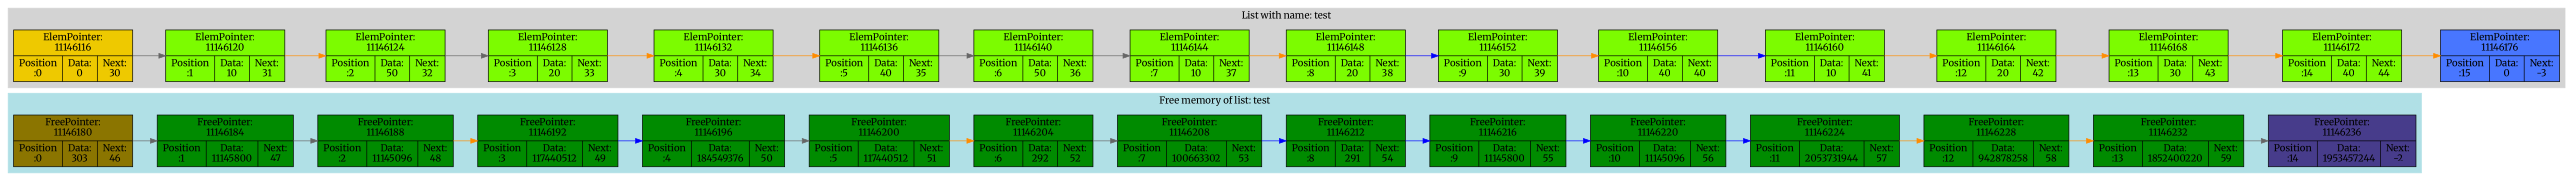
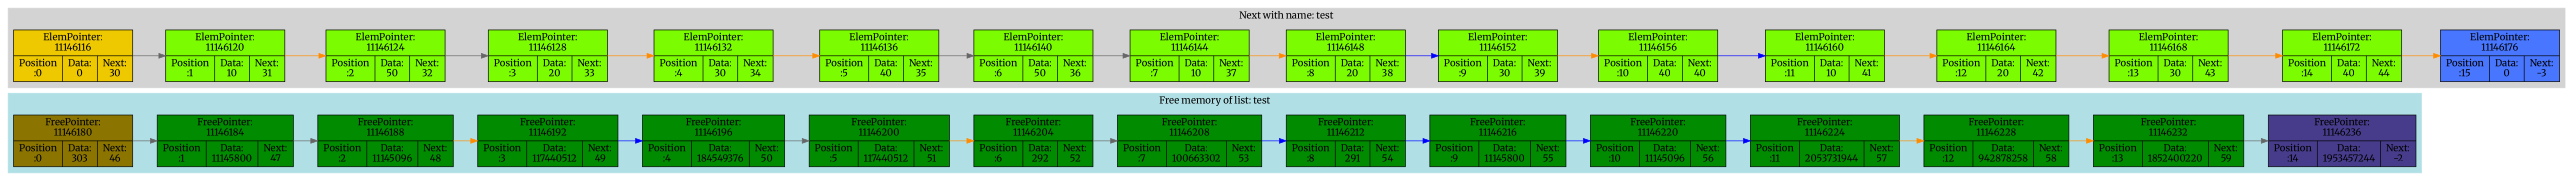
(1287, 16) -> (1287, 16)
